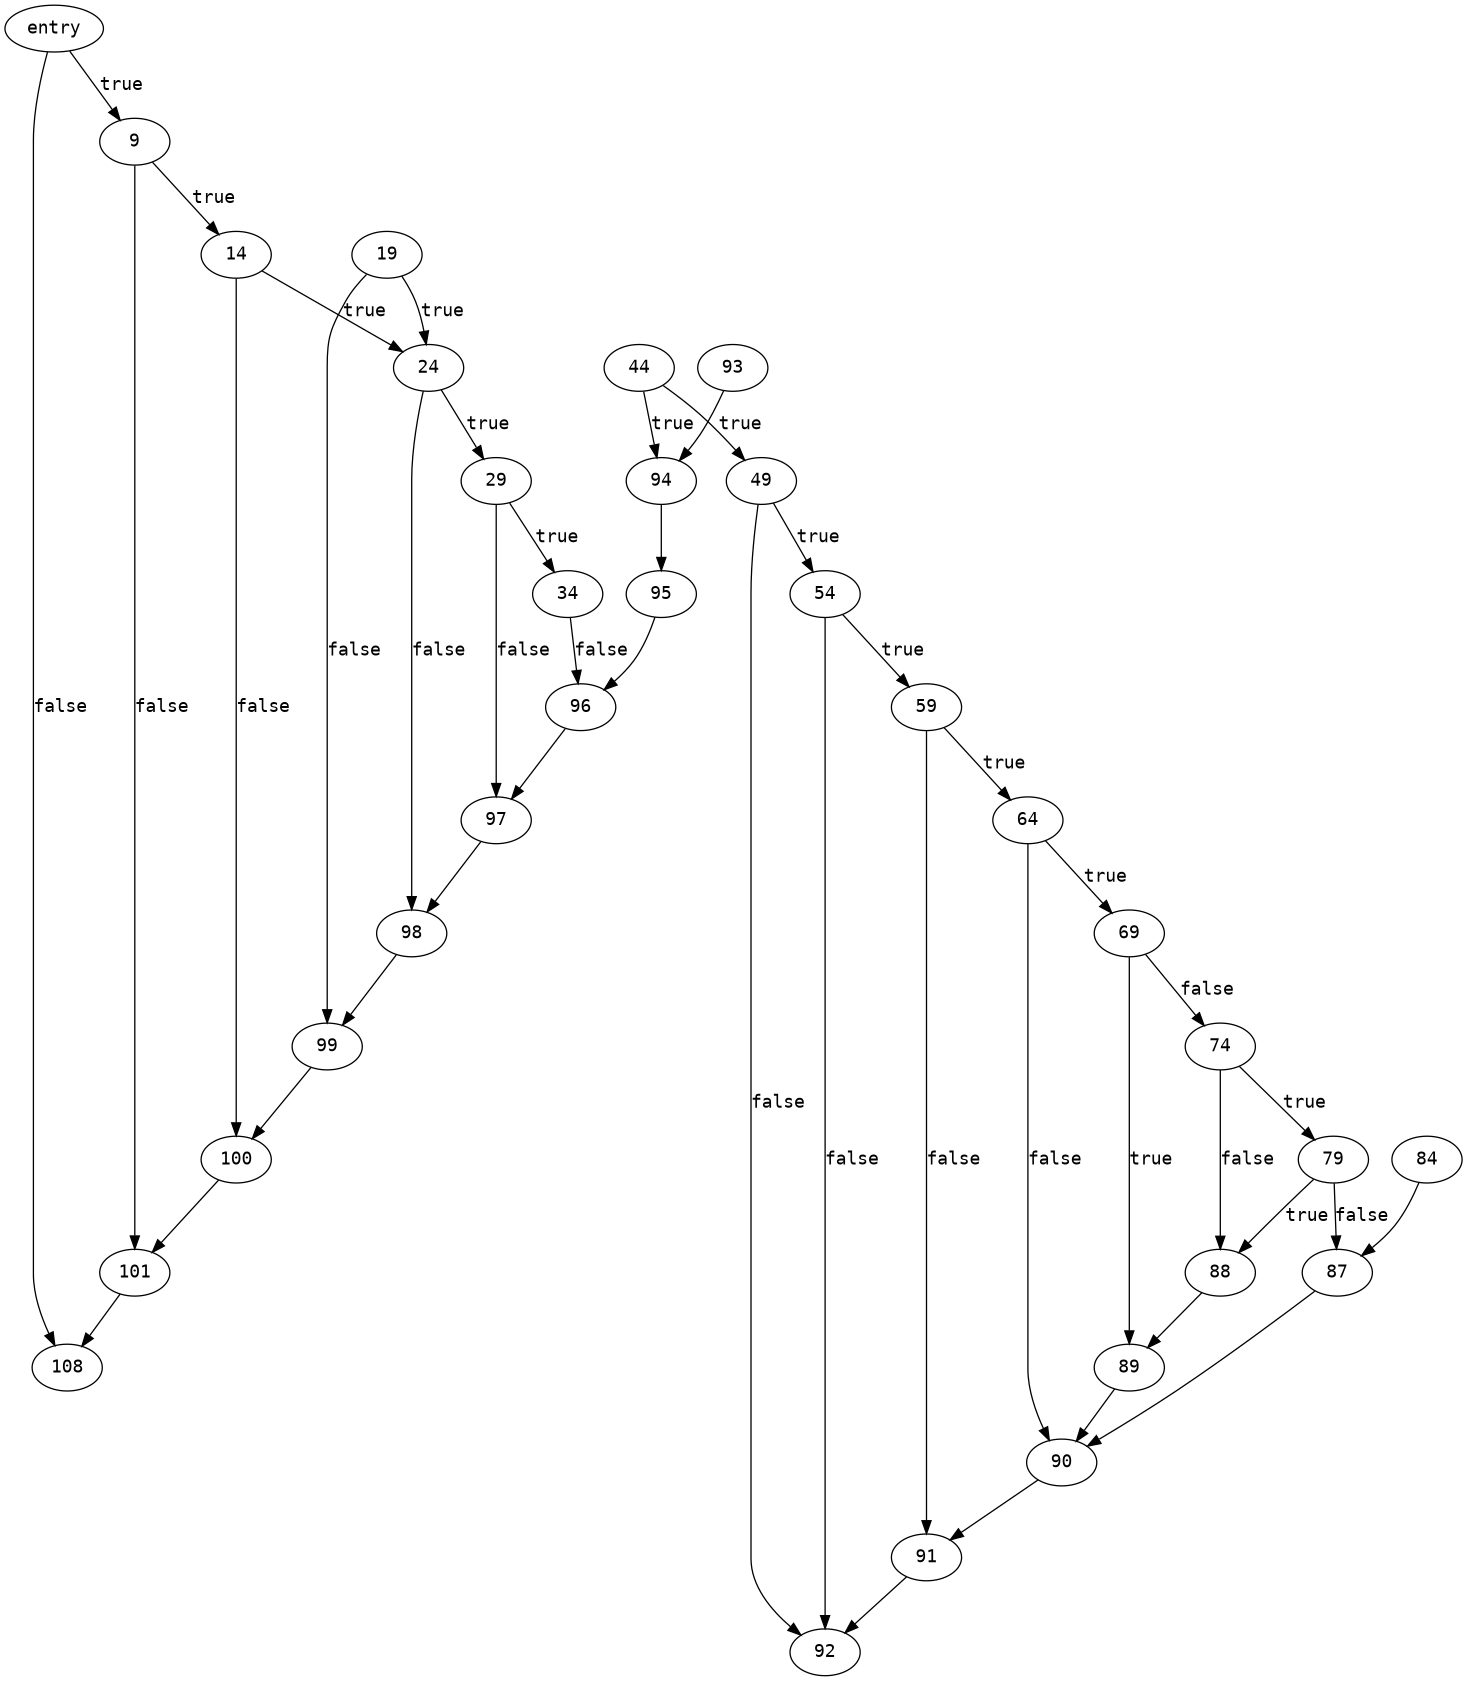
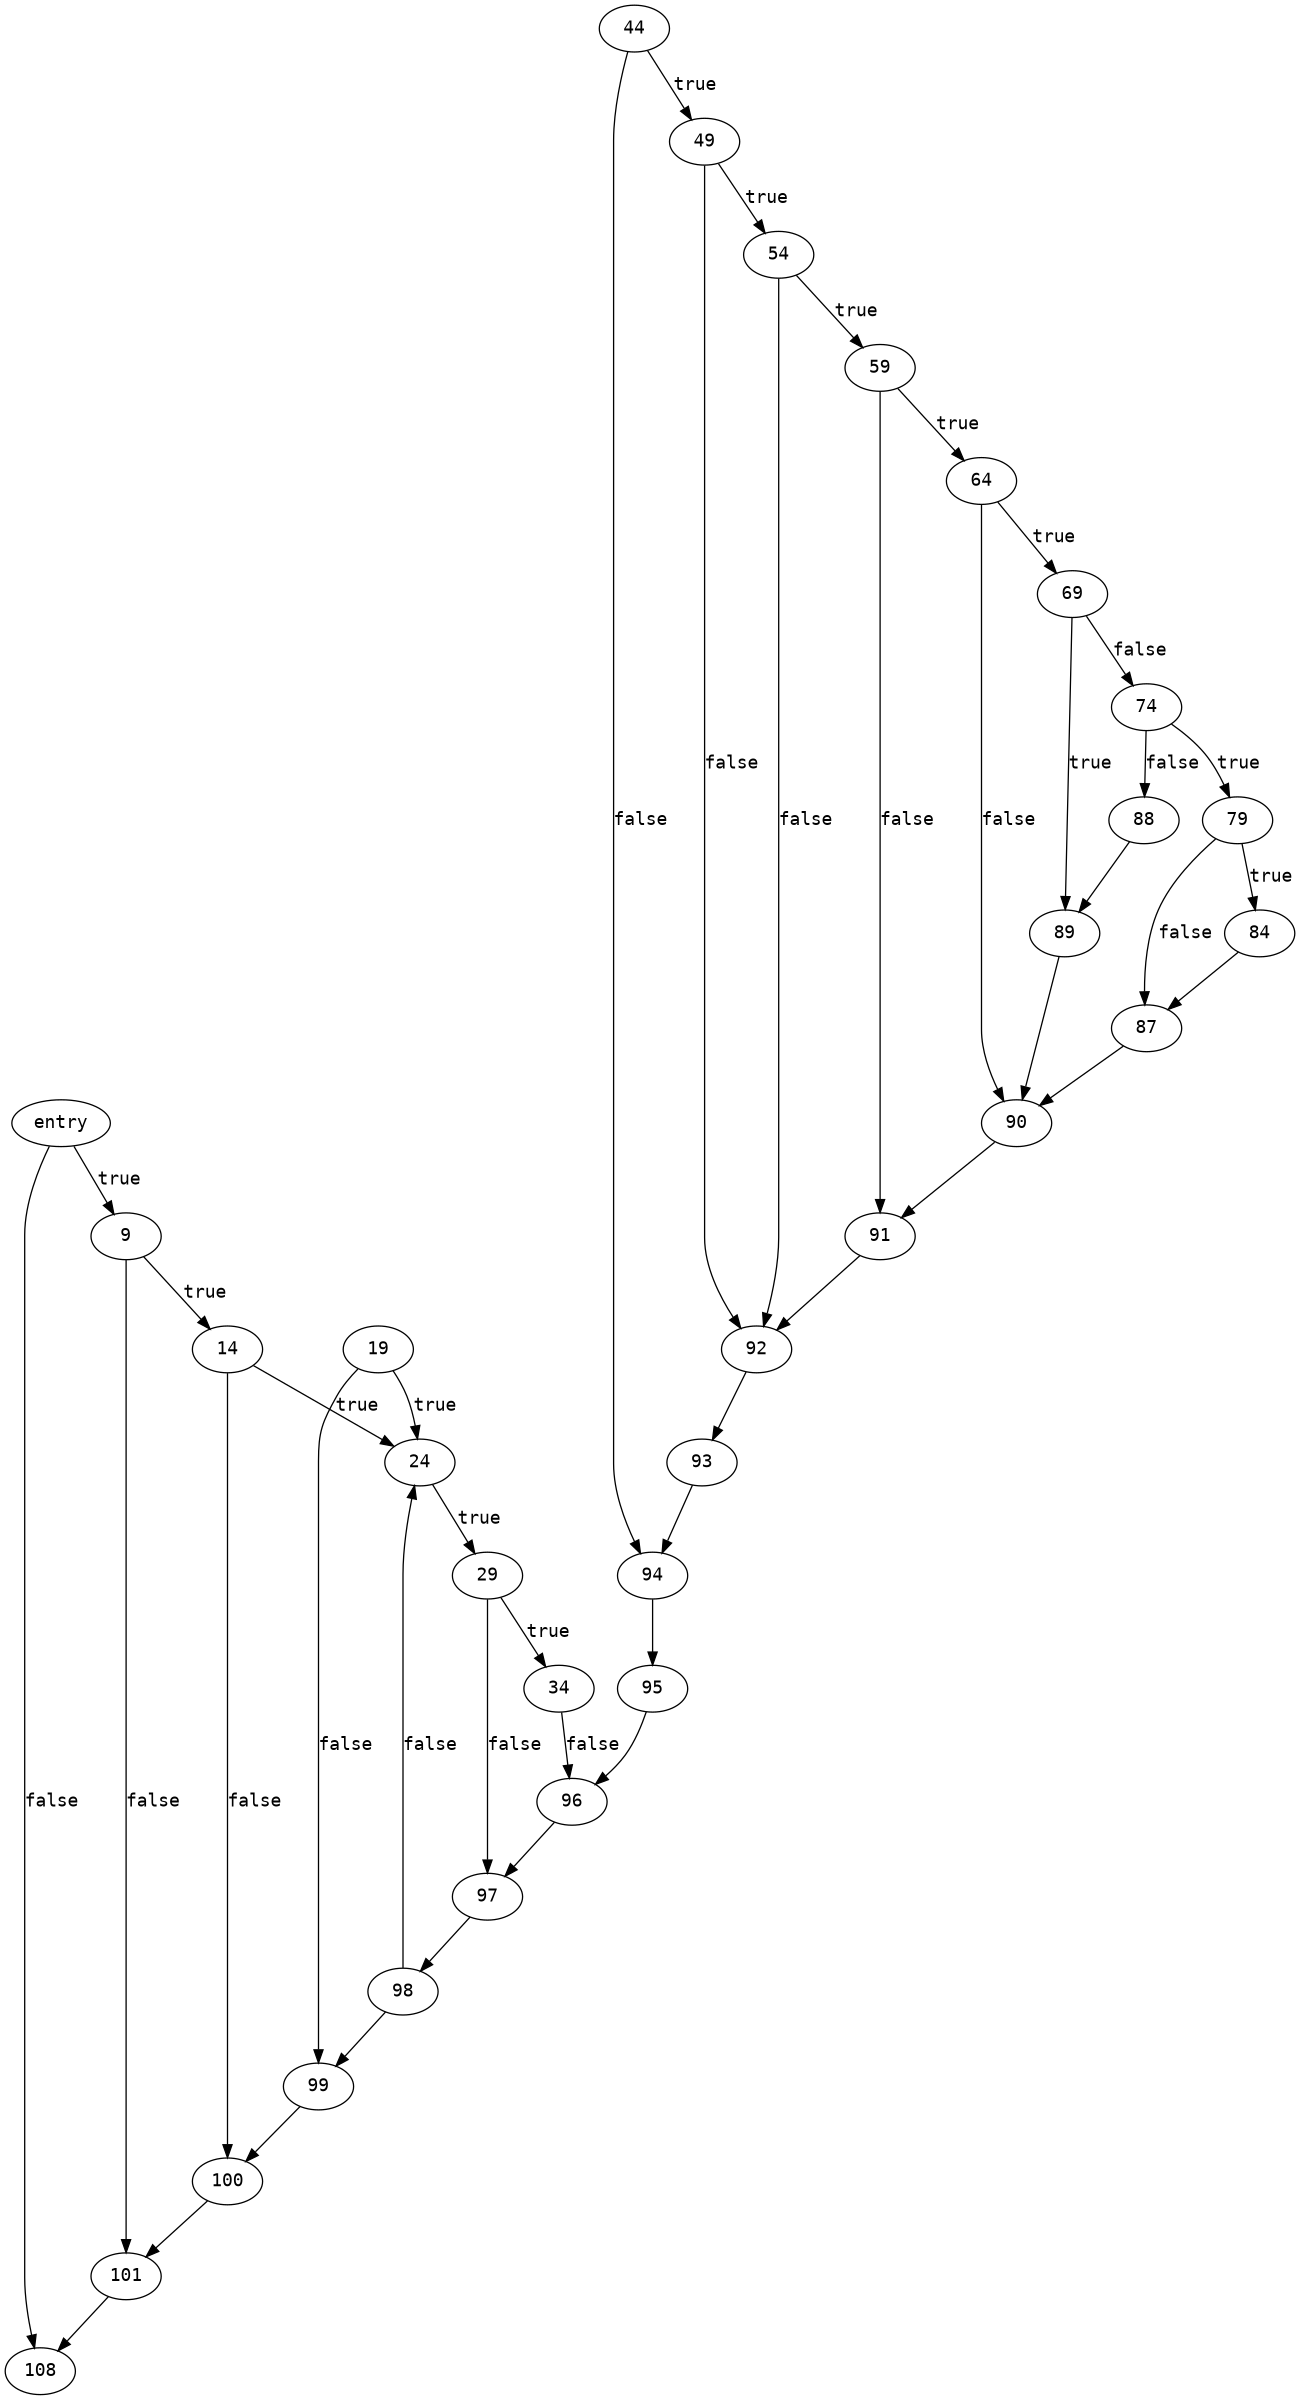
(673, 424) -> (641, 820)
(412, 643) -> (403, 1733)
(1281, 1211) -> (1247, 870)
none -> (732, 1400)
